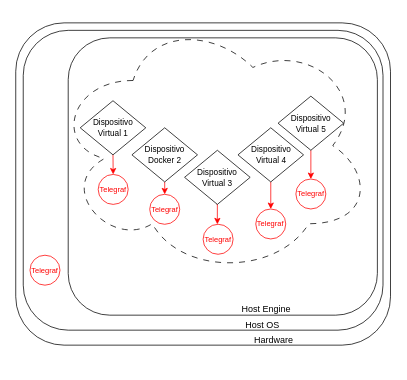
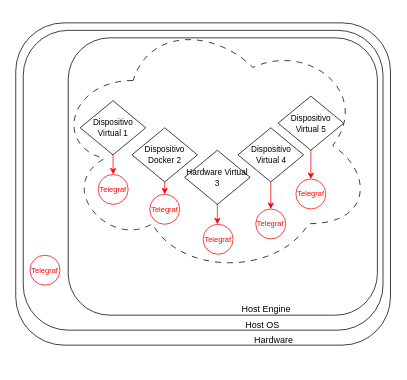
(217, 177) -> (217, 177)
